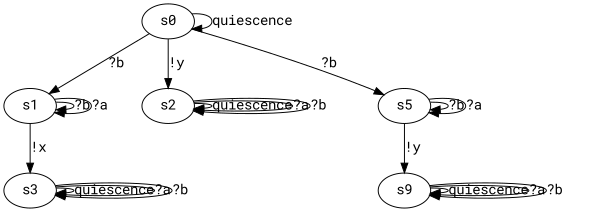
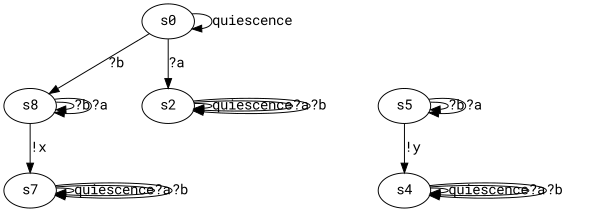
(284, 58) -> none
(176, 64) -> (176, 64)
(30, 106) -> (30, 106)
(30, 191) -> (30, 191)
(404, 191) -> (404, 191)
